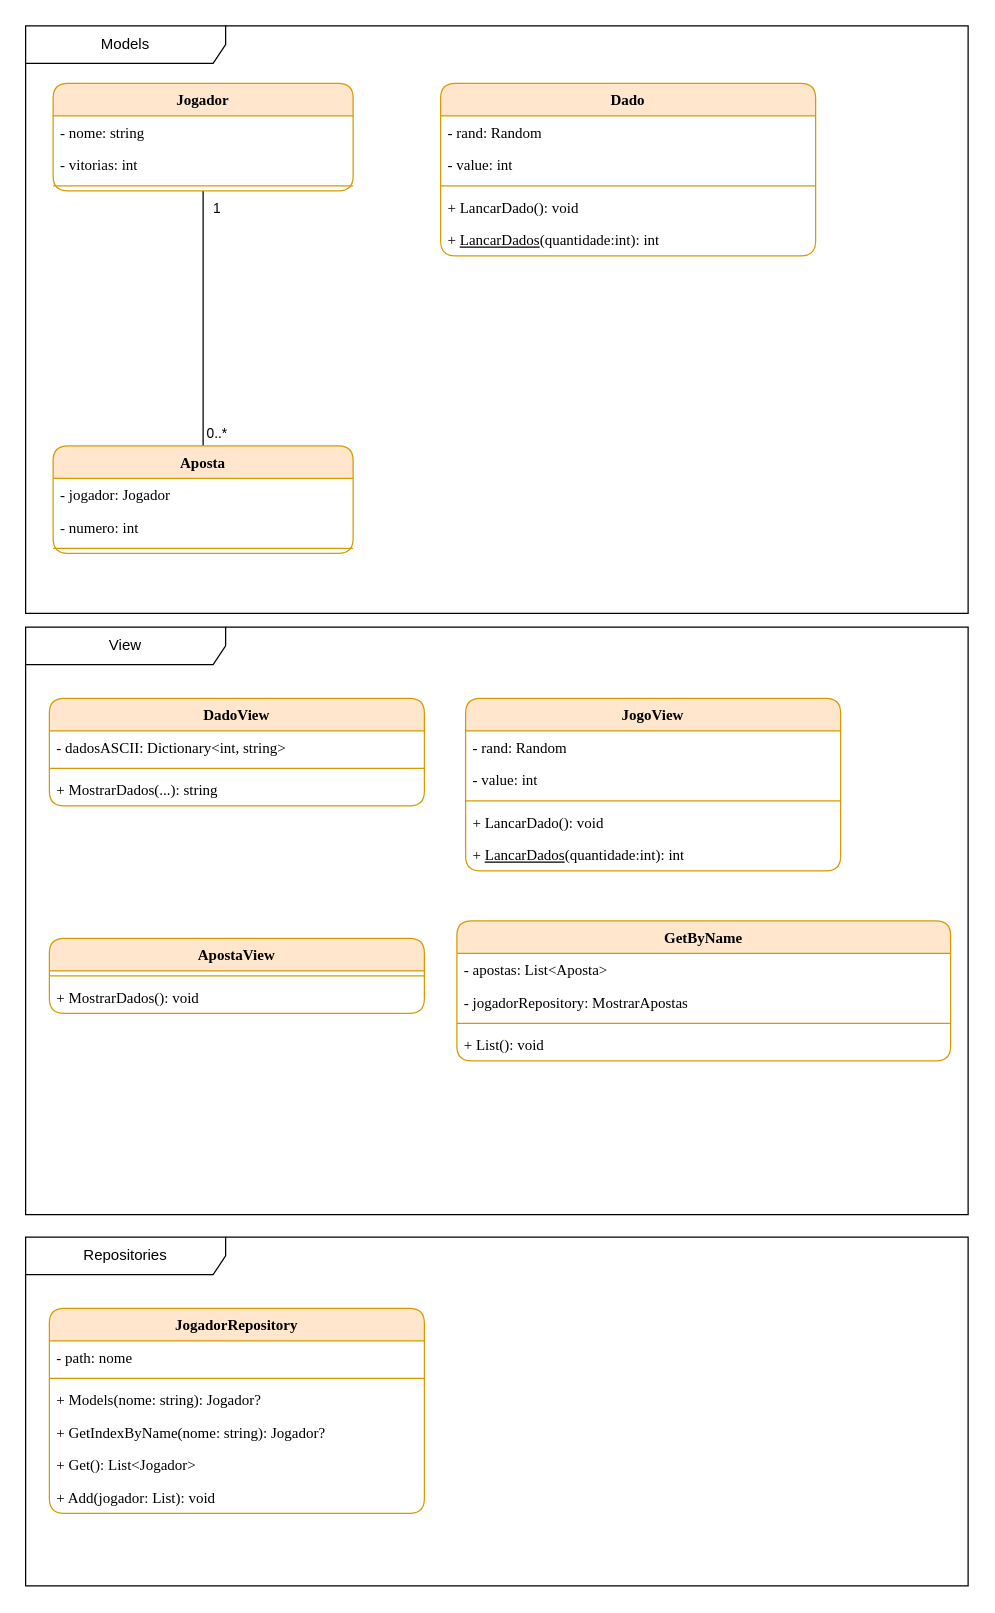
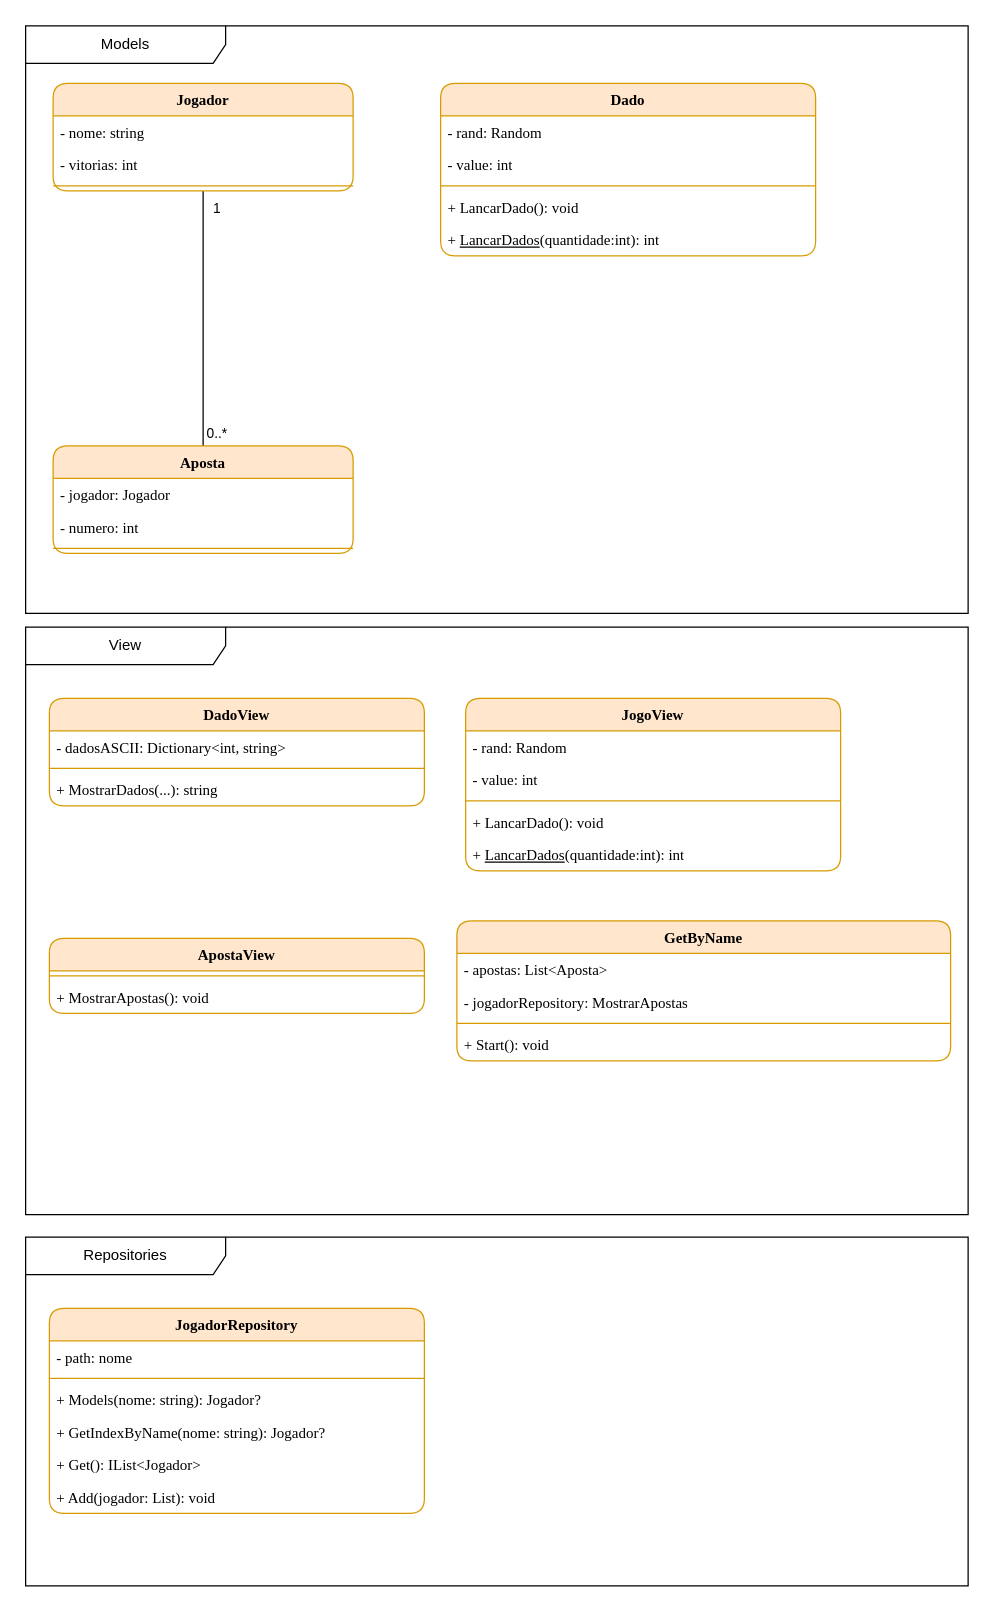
(141, 998) -> (150, 998)
(513, 1046) -> (520, 1046)
(141, 1466) -> (146, 1466)
